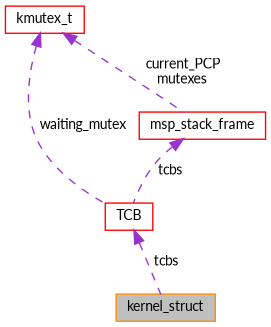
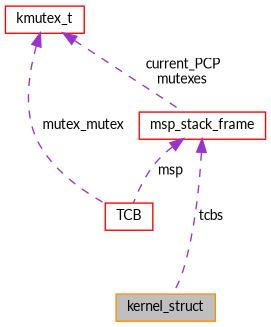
(82, 126) -> (82, 126)
(169, 171) -> (169, 171)
(150, 269) -> (193, 225)
